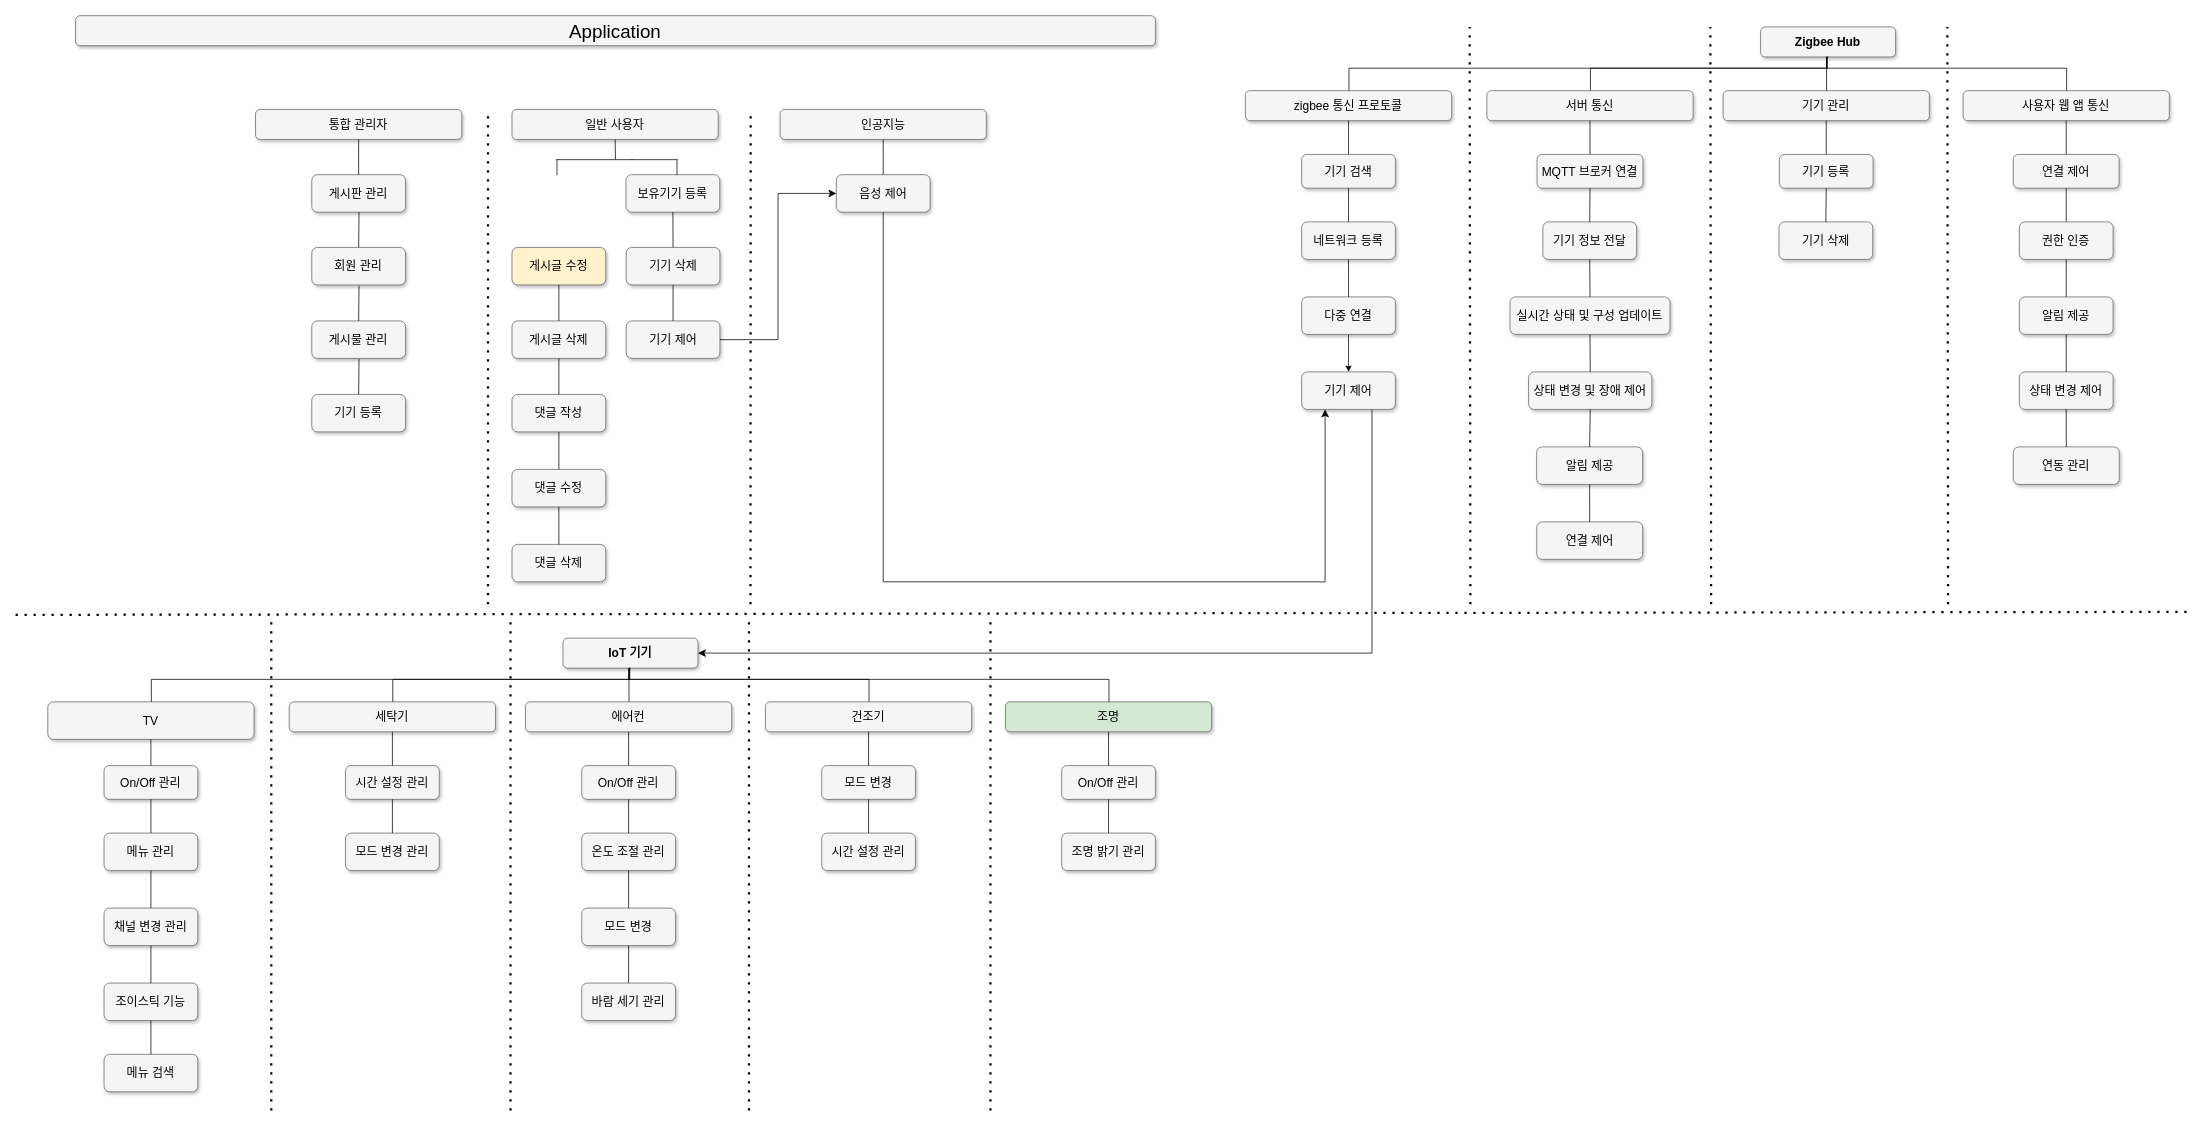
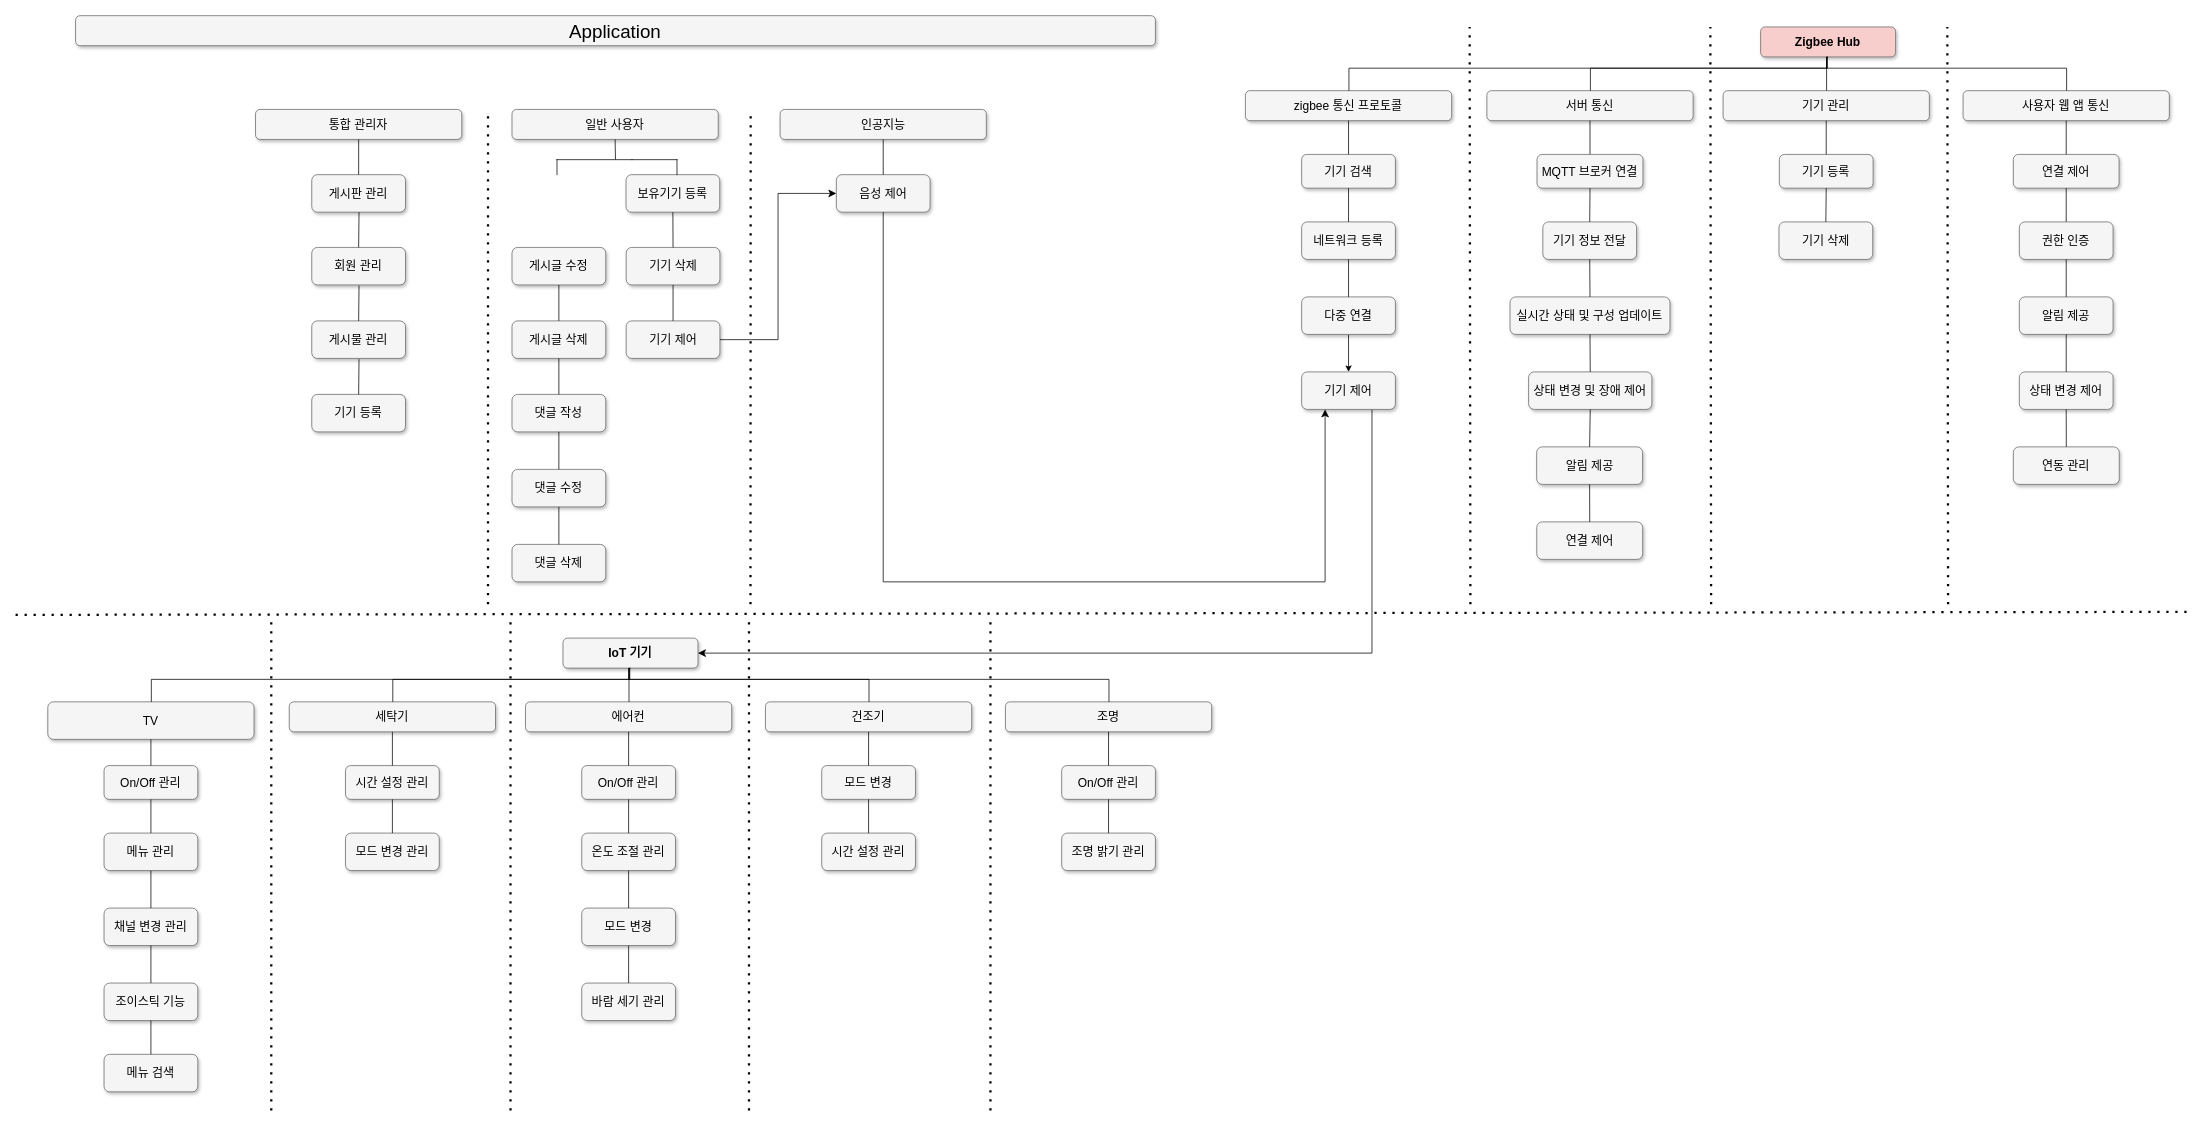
(1828, 42) -> (1828, 42)
(559, 266) -> (559, 266)
(1109, 717) -> (1109, 717)
